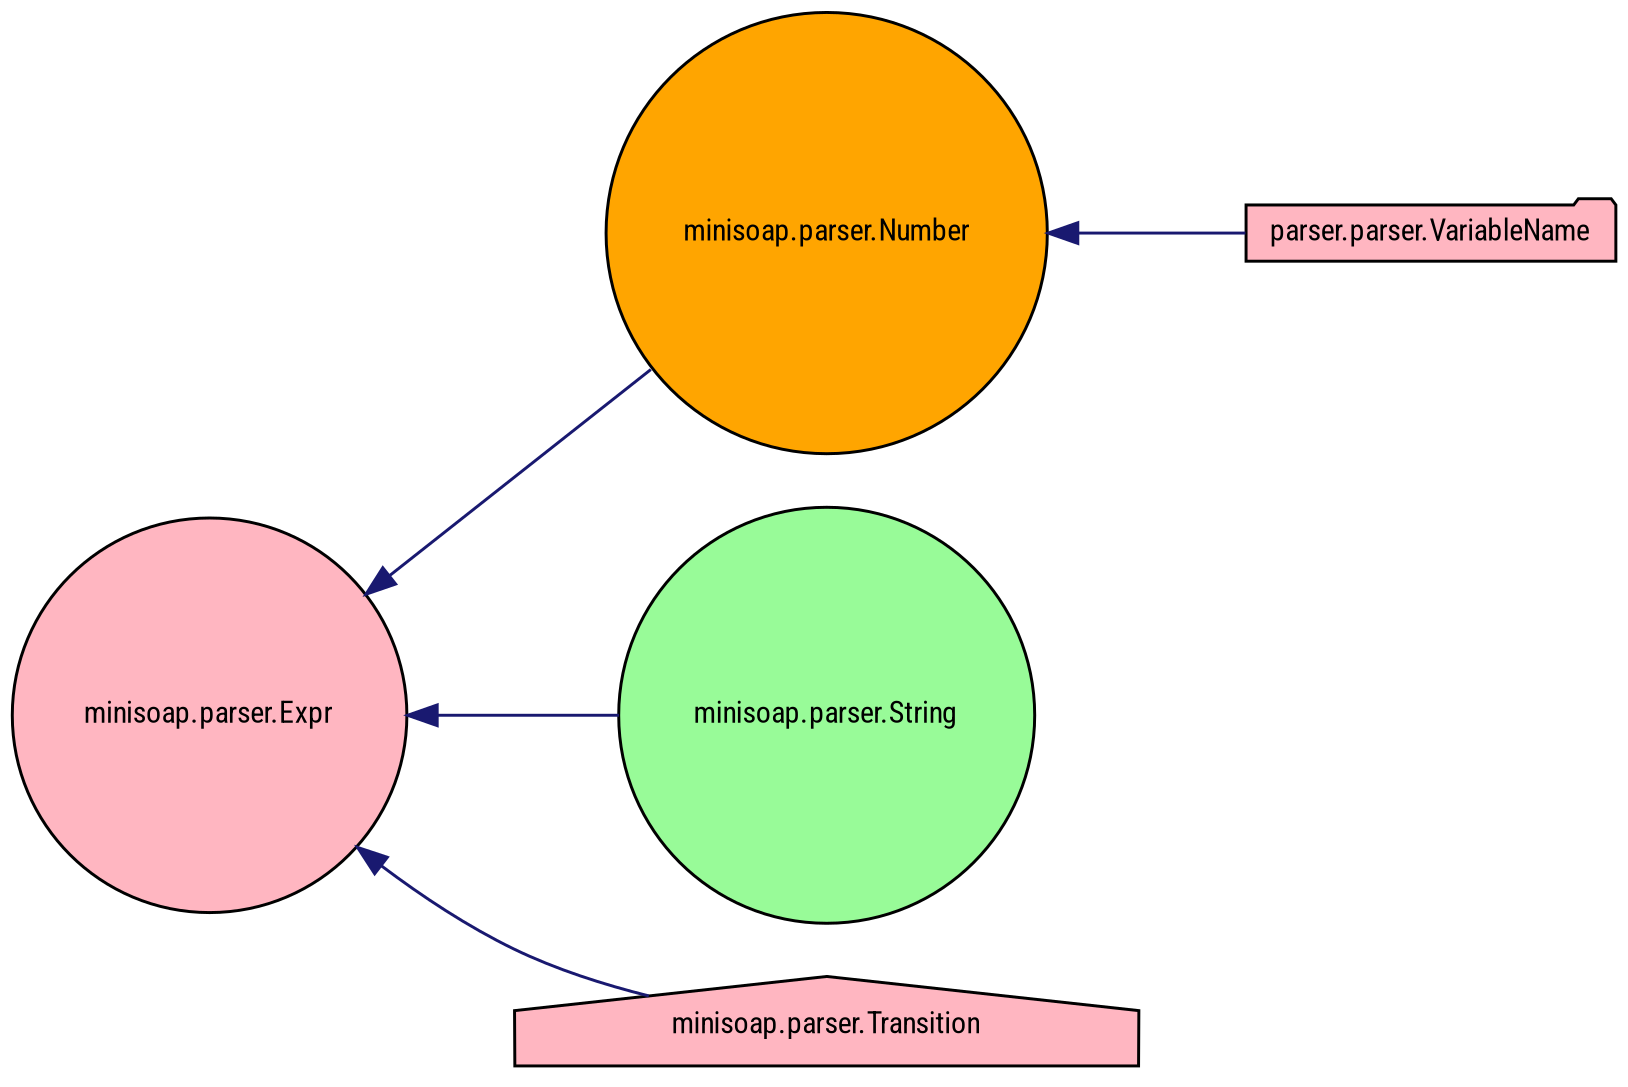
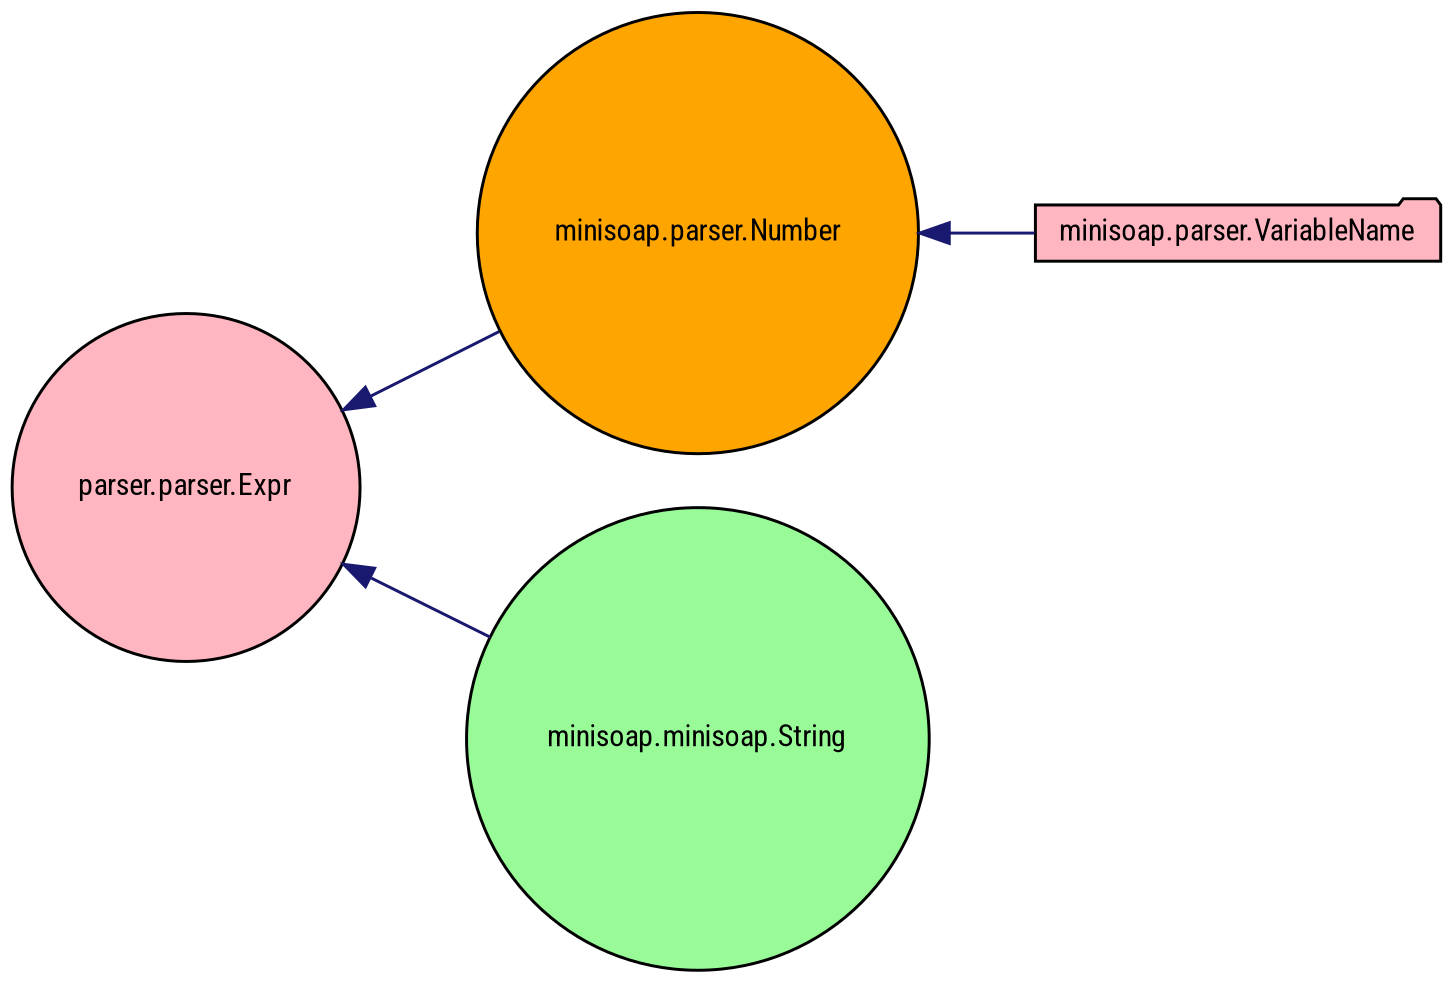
(1431, 233) -> (1238, 233)
(210, 715) -> (186, 487)
(827, 715) -> (698, 739)
(827, 1026) -> none
